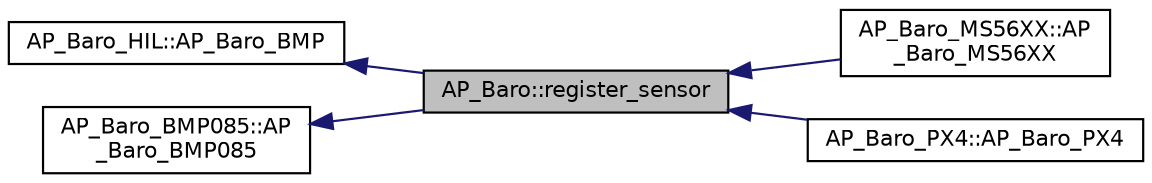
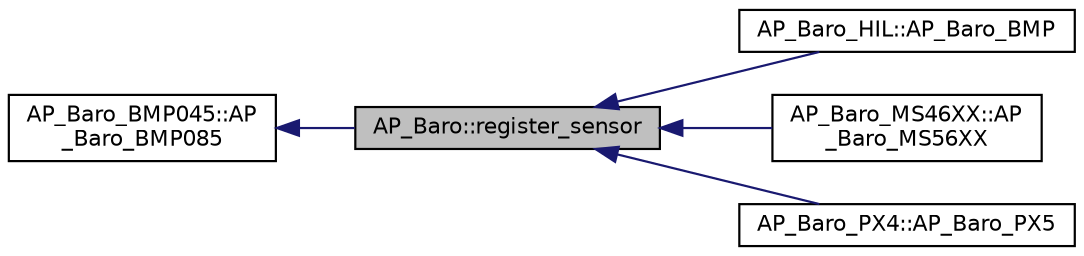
(975, 43) -> (907, 128)
(395, 70) -> (718, 77)
(177, 140) -> (142, 128)
(975, 140) -> (907, 225)
